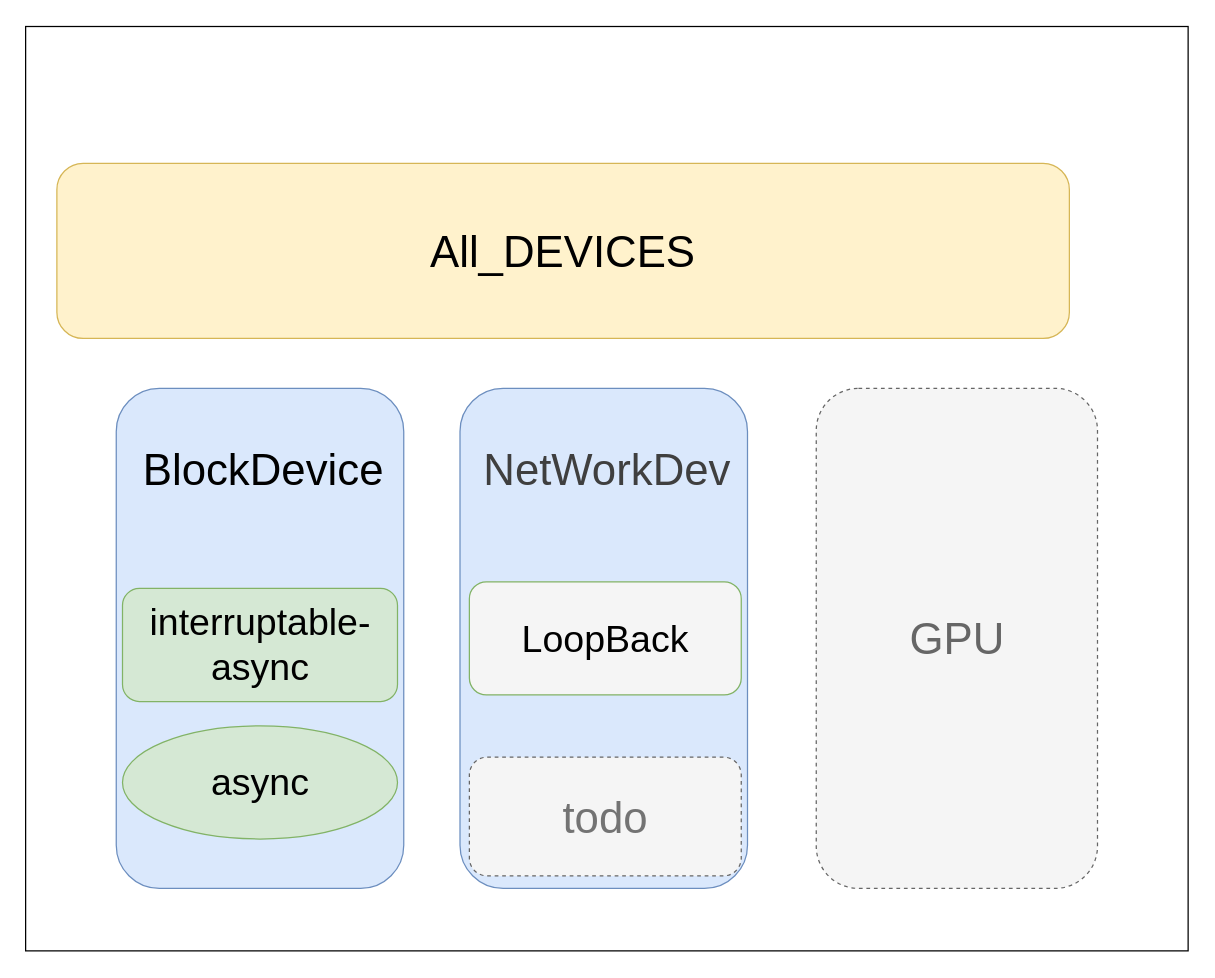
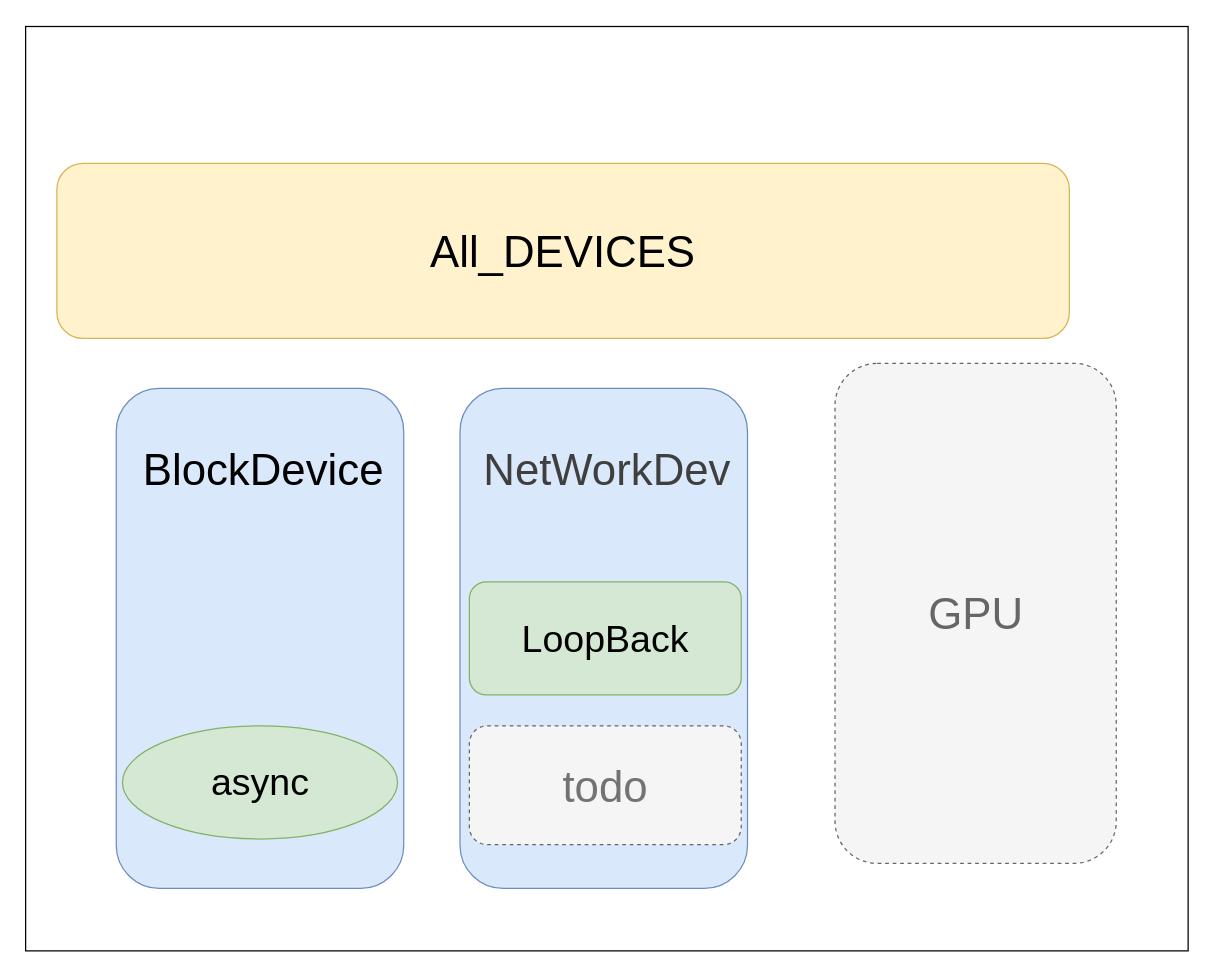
(605, 638) -> (605, 638)
(957, 638) -> (976, 613)
(260, 645) -> none
(605, 816) -> (605, 785)
